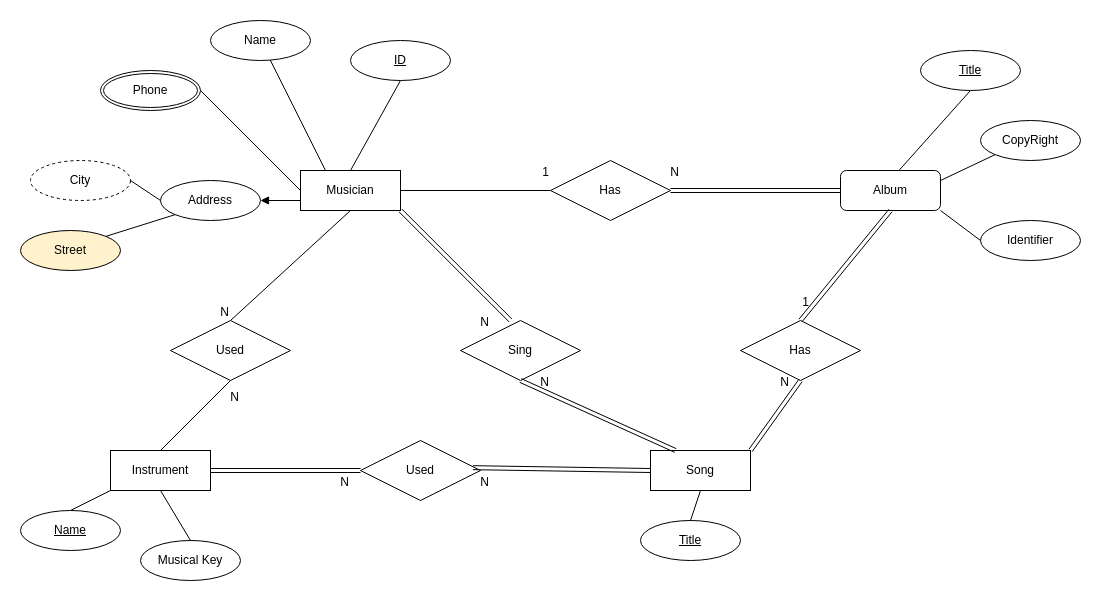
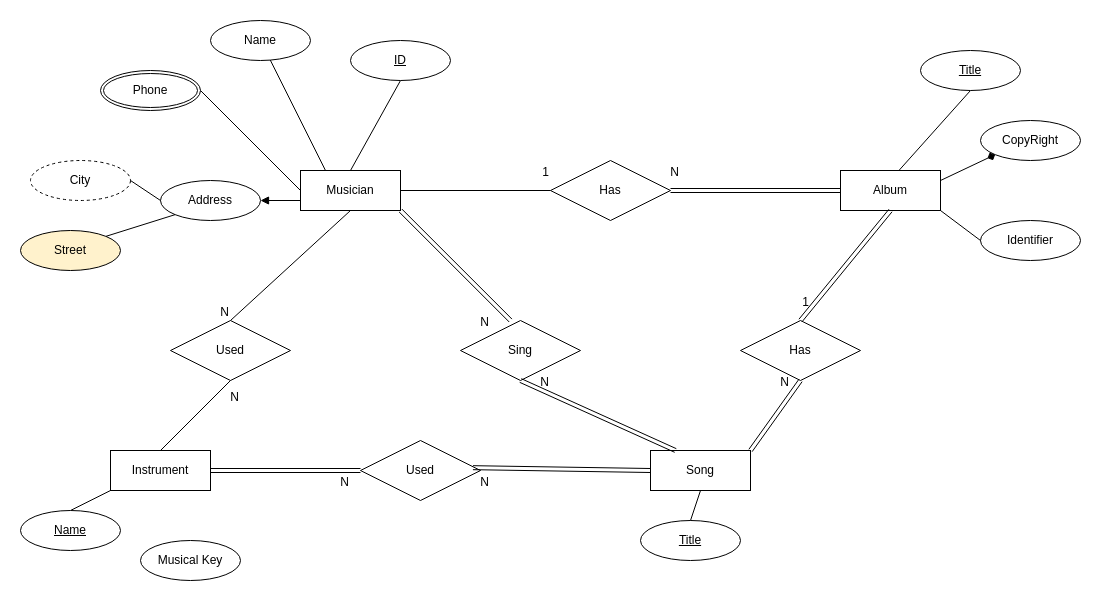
(991, 157) -> (987, 158)
(891, 191) -> (891, 191)
(176, 516) -> none
